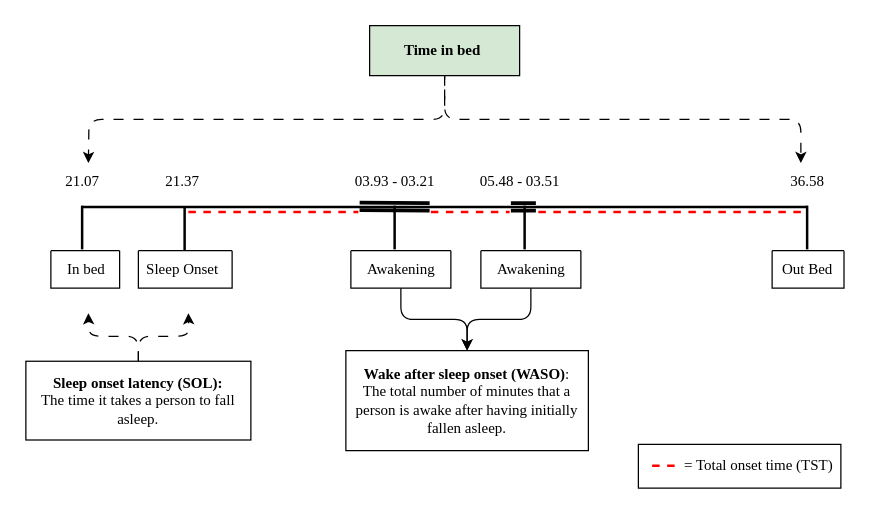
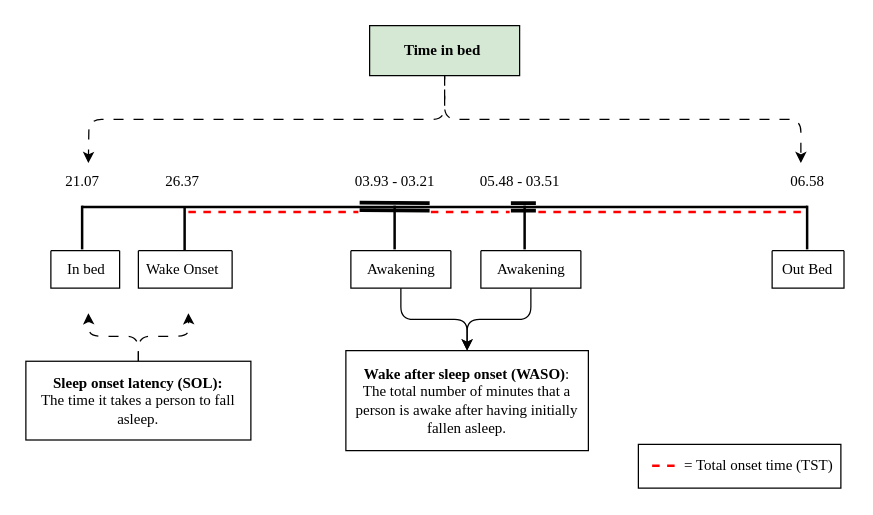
(183, 182) -> (183, 182)
(808, 182) -> (808, 182)
(183, 269) -> (183, 269)
